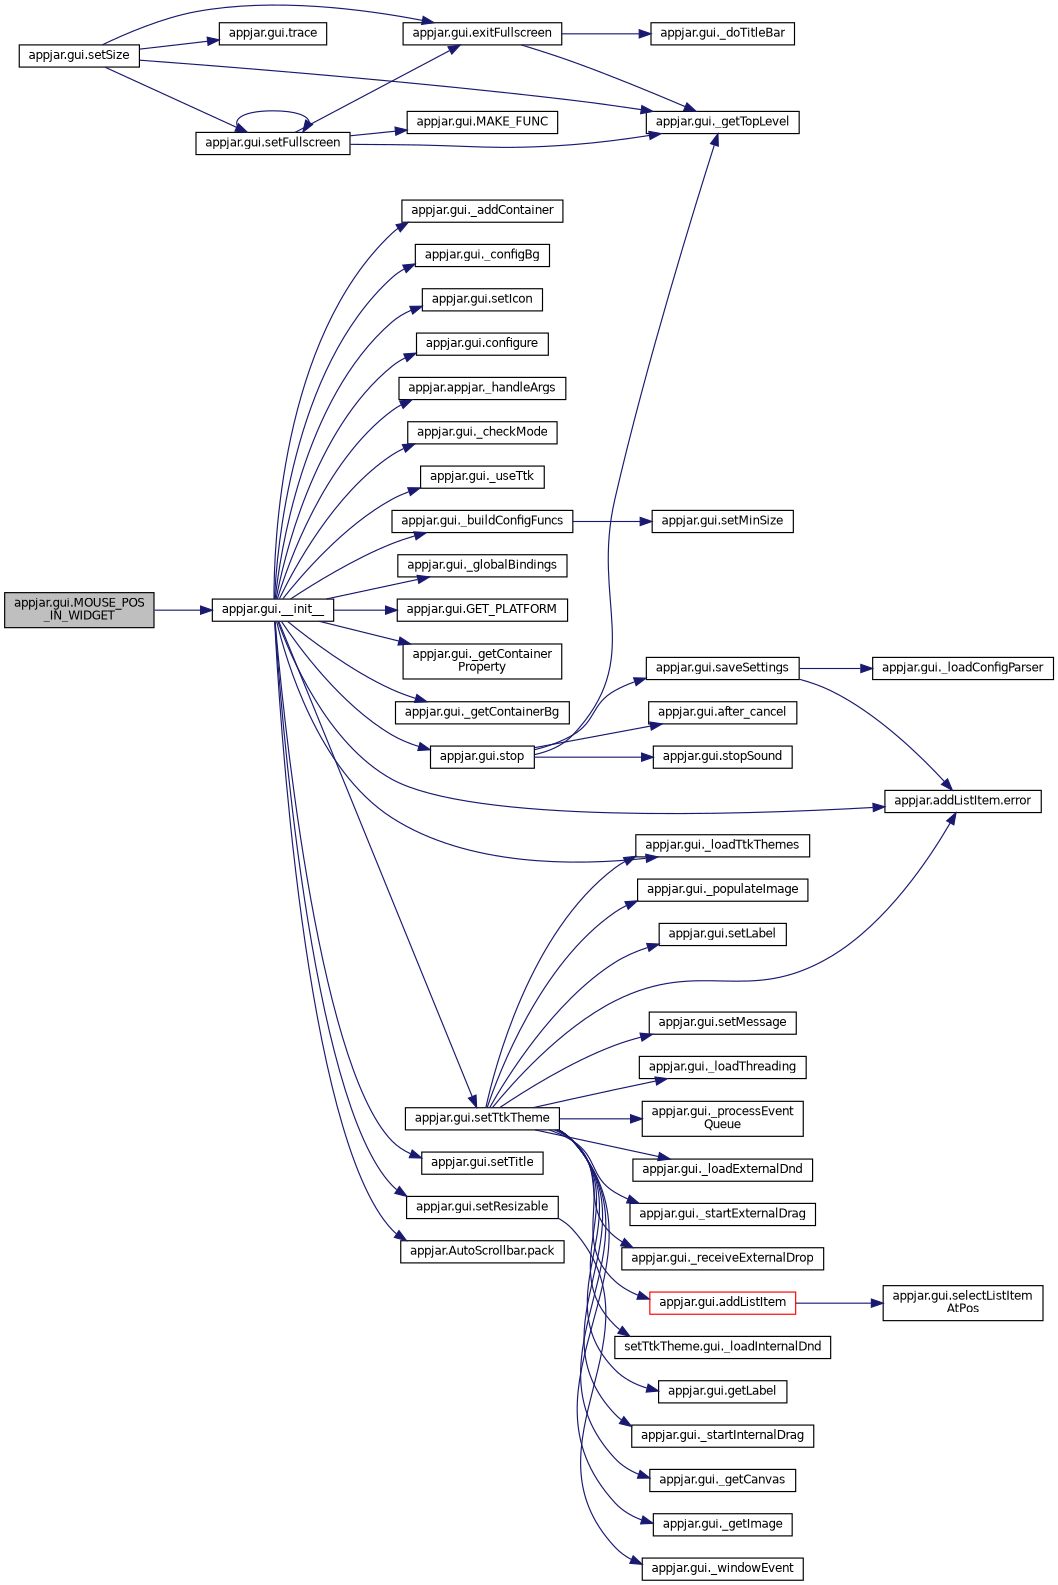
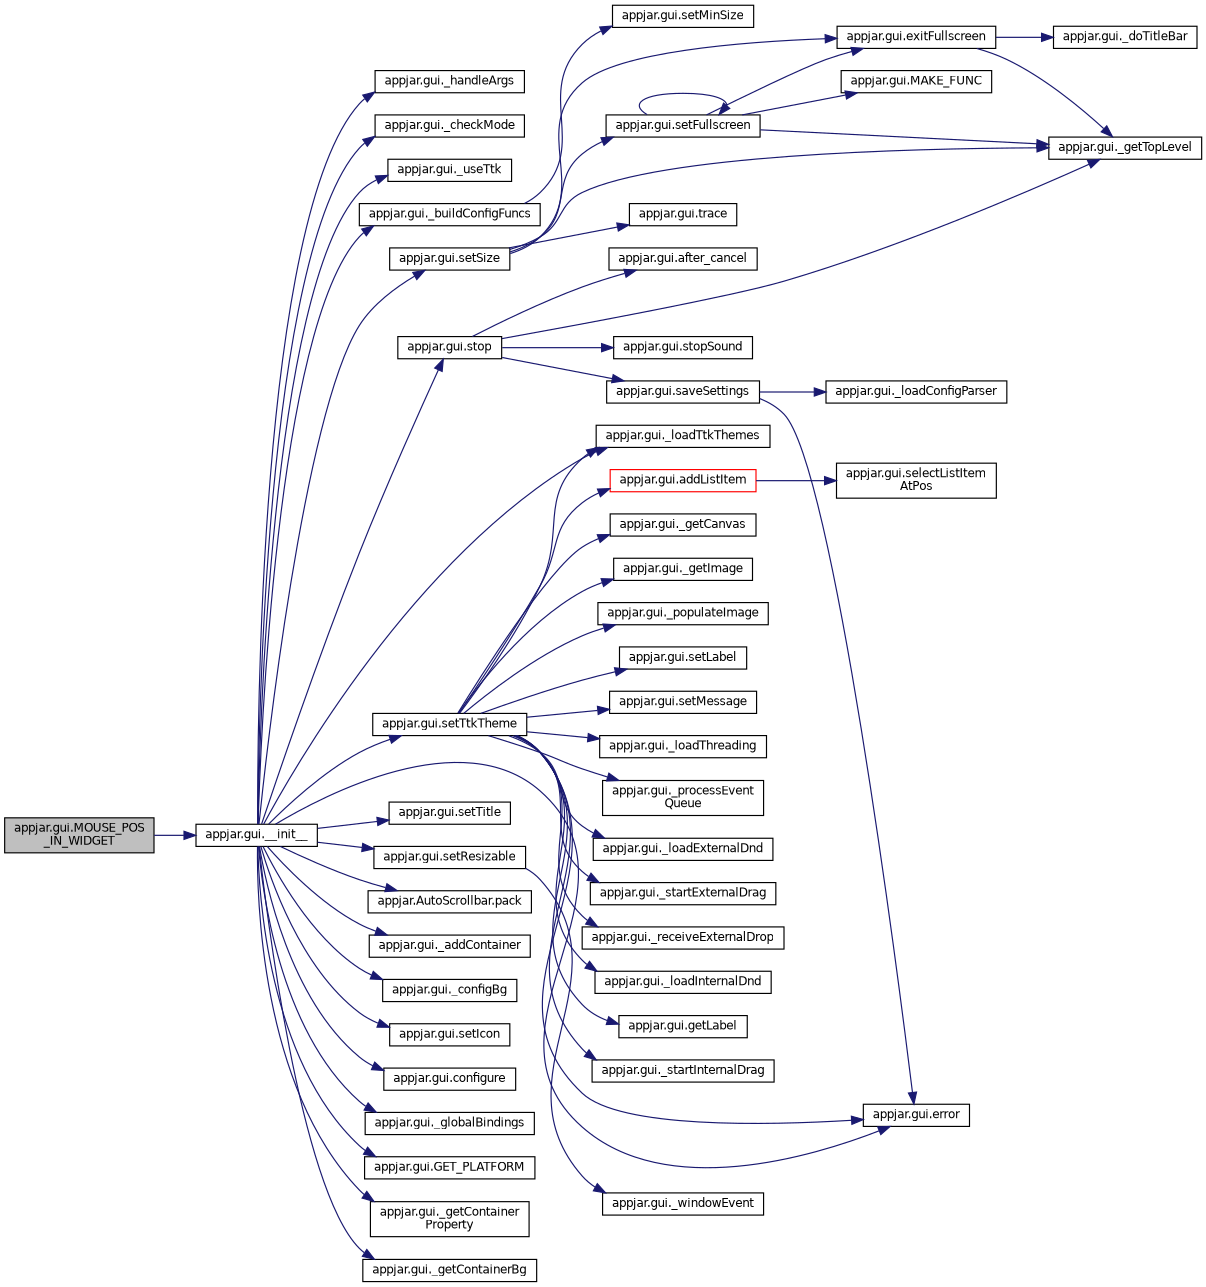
(482, 388) -> (450, 82)
none -> (300, 534)
(963, 802) -> (916, 1115)
(723, 1348) -> (683, 982)
